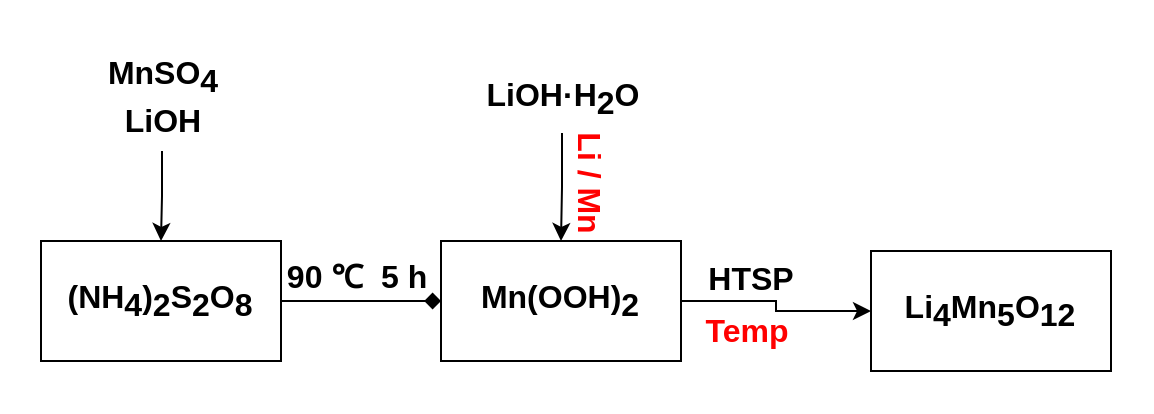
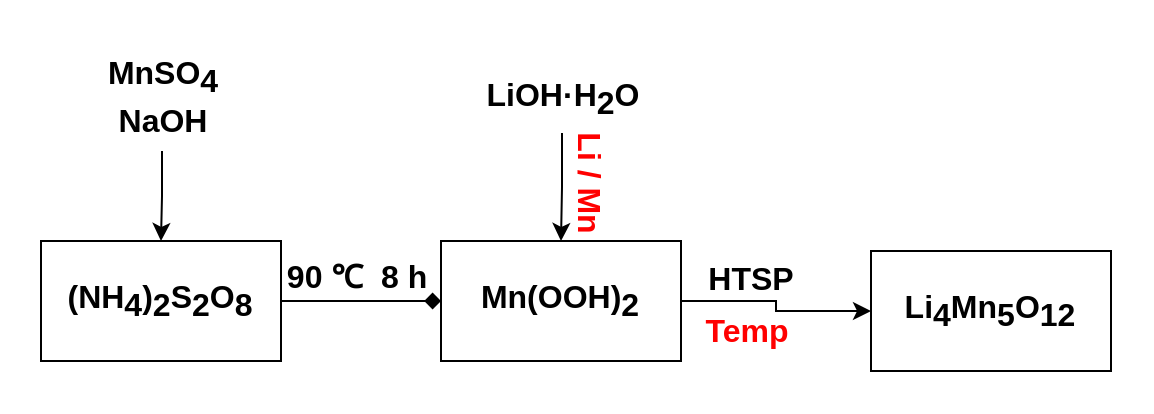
(164, 97) -> (164, 97)
(358, 277) -> (358, 277)
